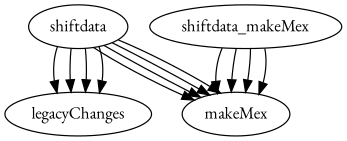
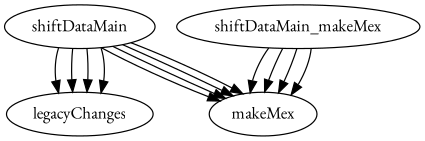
(78, 27) -> (80, 27)
(246, 27) -> (298, 27)
